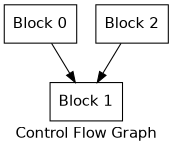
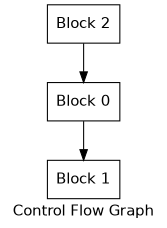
(112, 58) -> (84, 58)
